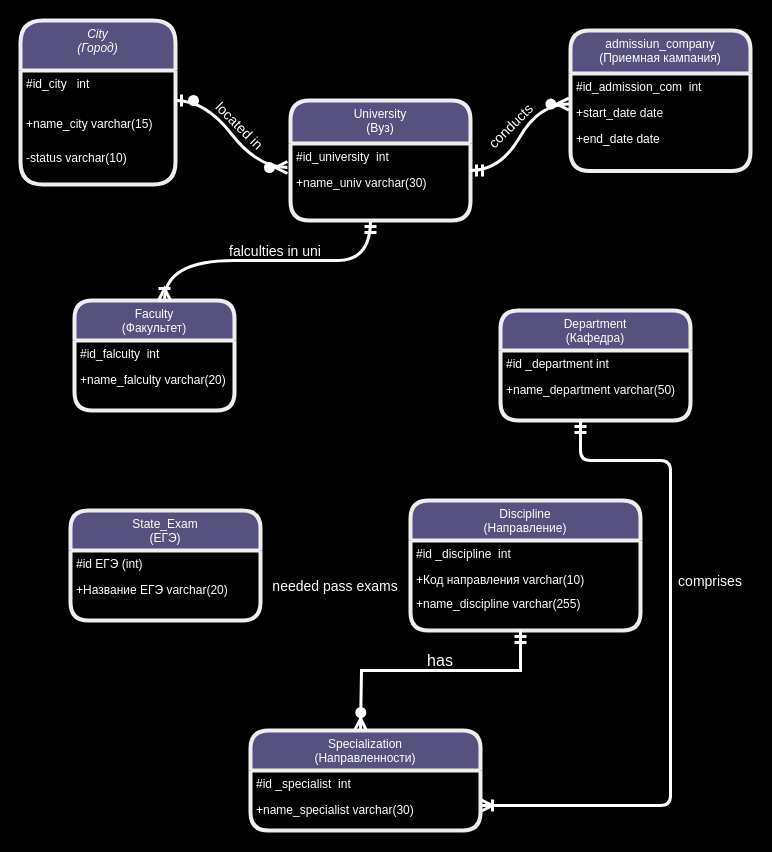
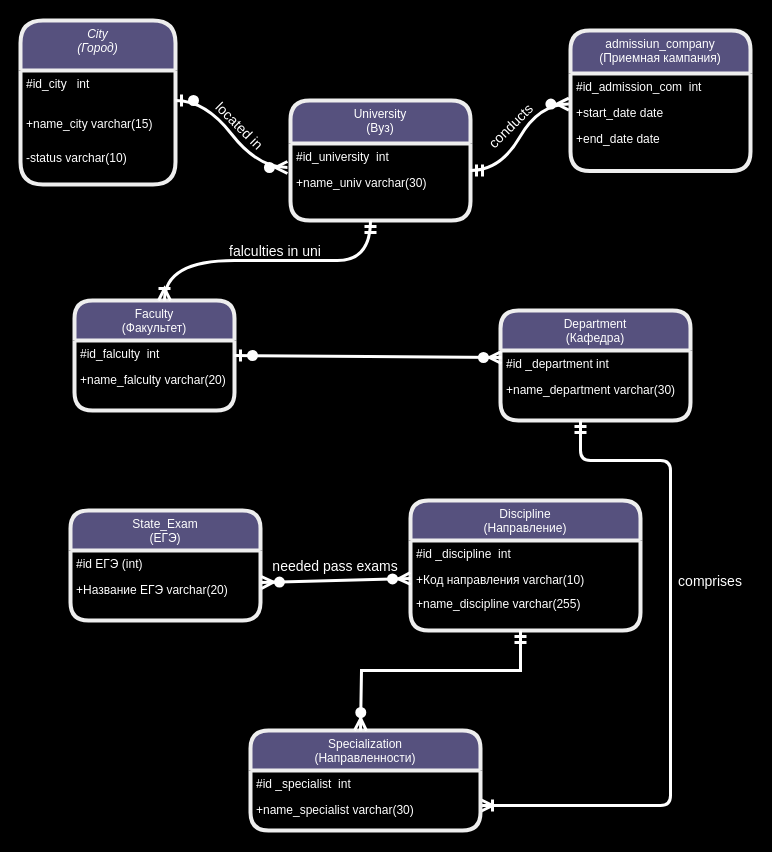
none -> (367, 356)
(599, 390) -> (599, 390)
none -> (335, 581)
(336, 586) -> (336, 566)
(441, 661) -> none
